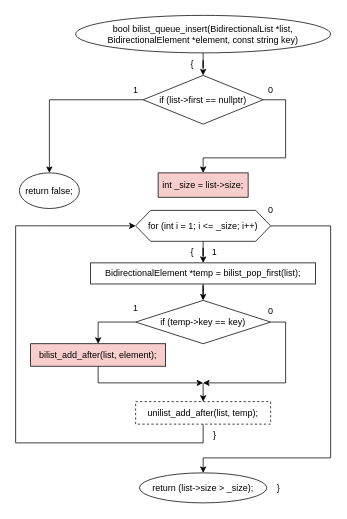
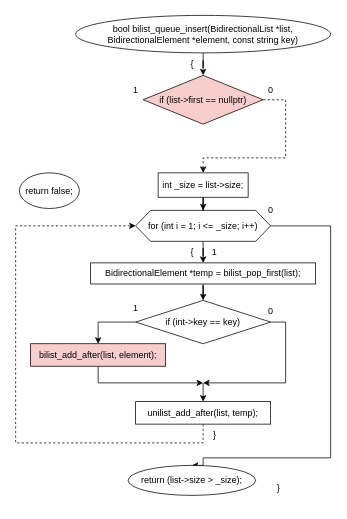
(62, 100) -> none
(203, 100) -> (203, 100)
(280, 158) -> (280, 158)
(203, 185) -> (203, 185)
none -> (203, 207)
(203, 322) -> (203, 322)
(15, 381) -> (15, 381)
(203, 413) -> (203, 413)
(203, 488) -> (192, 480)
